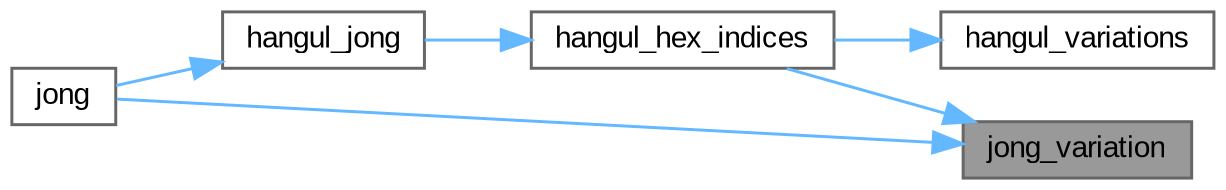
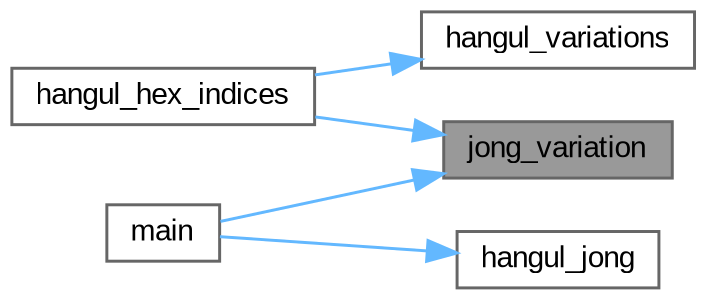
(463, 40) -> none
(64, 96) -> (163, 233)
